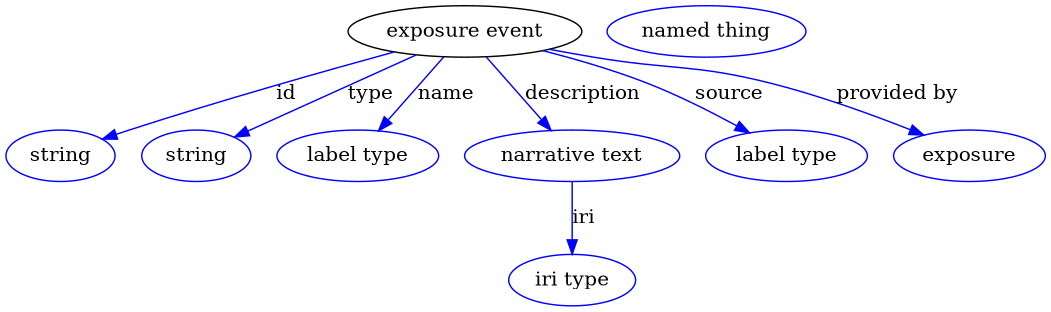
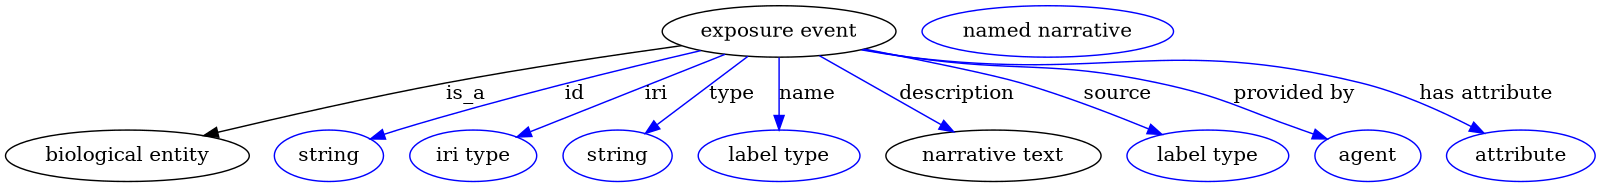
(707, 31) -> (1048, 31)
none -> (127, 156)
(572, 156) -> (993, 156)
(969, 156) -> (1368, 156)
none -> (1521, 156)
(572, 211) -> (628, 93)
